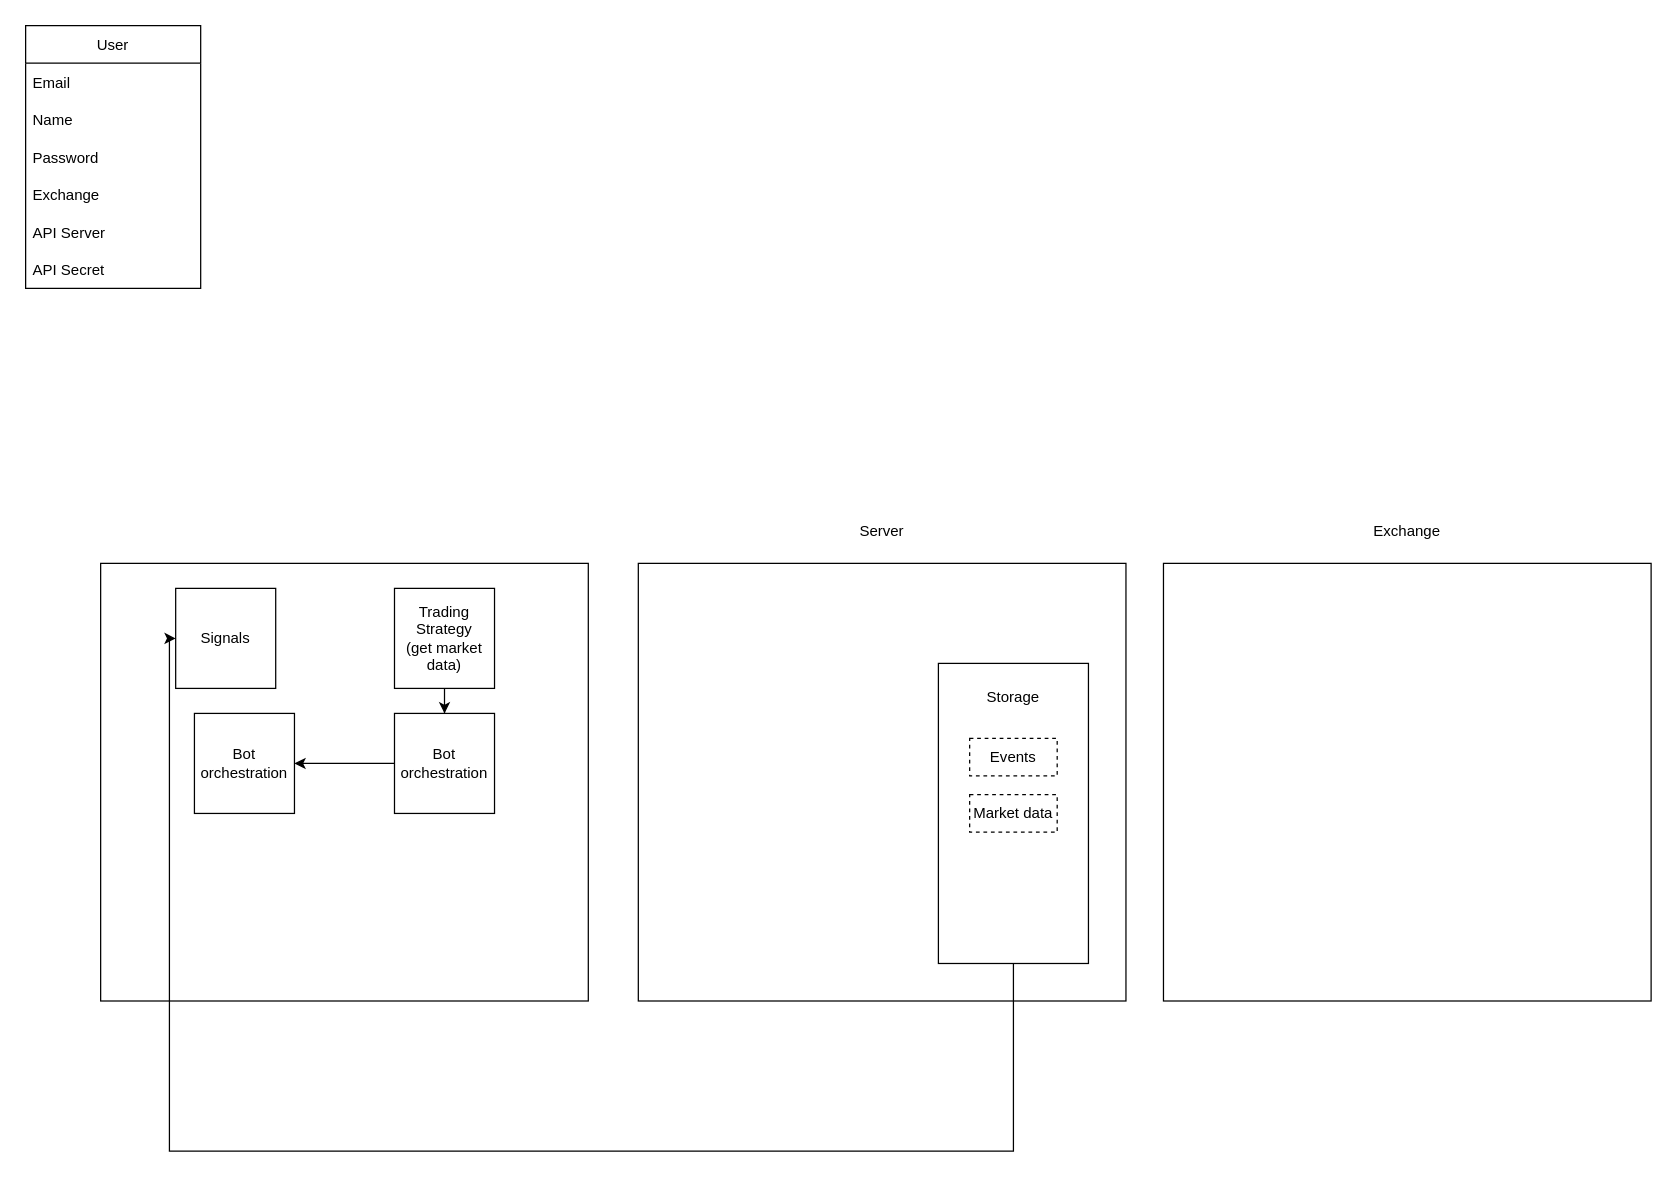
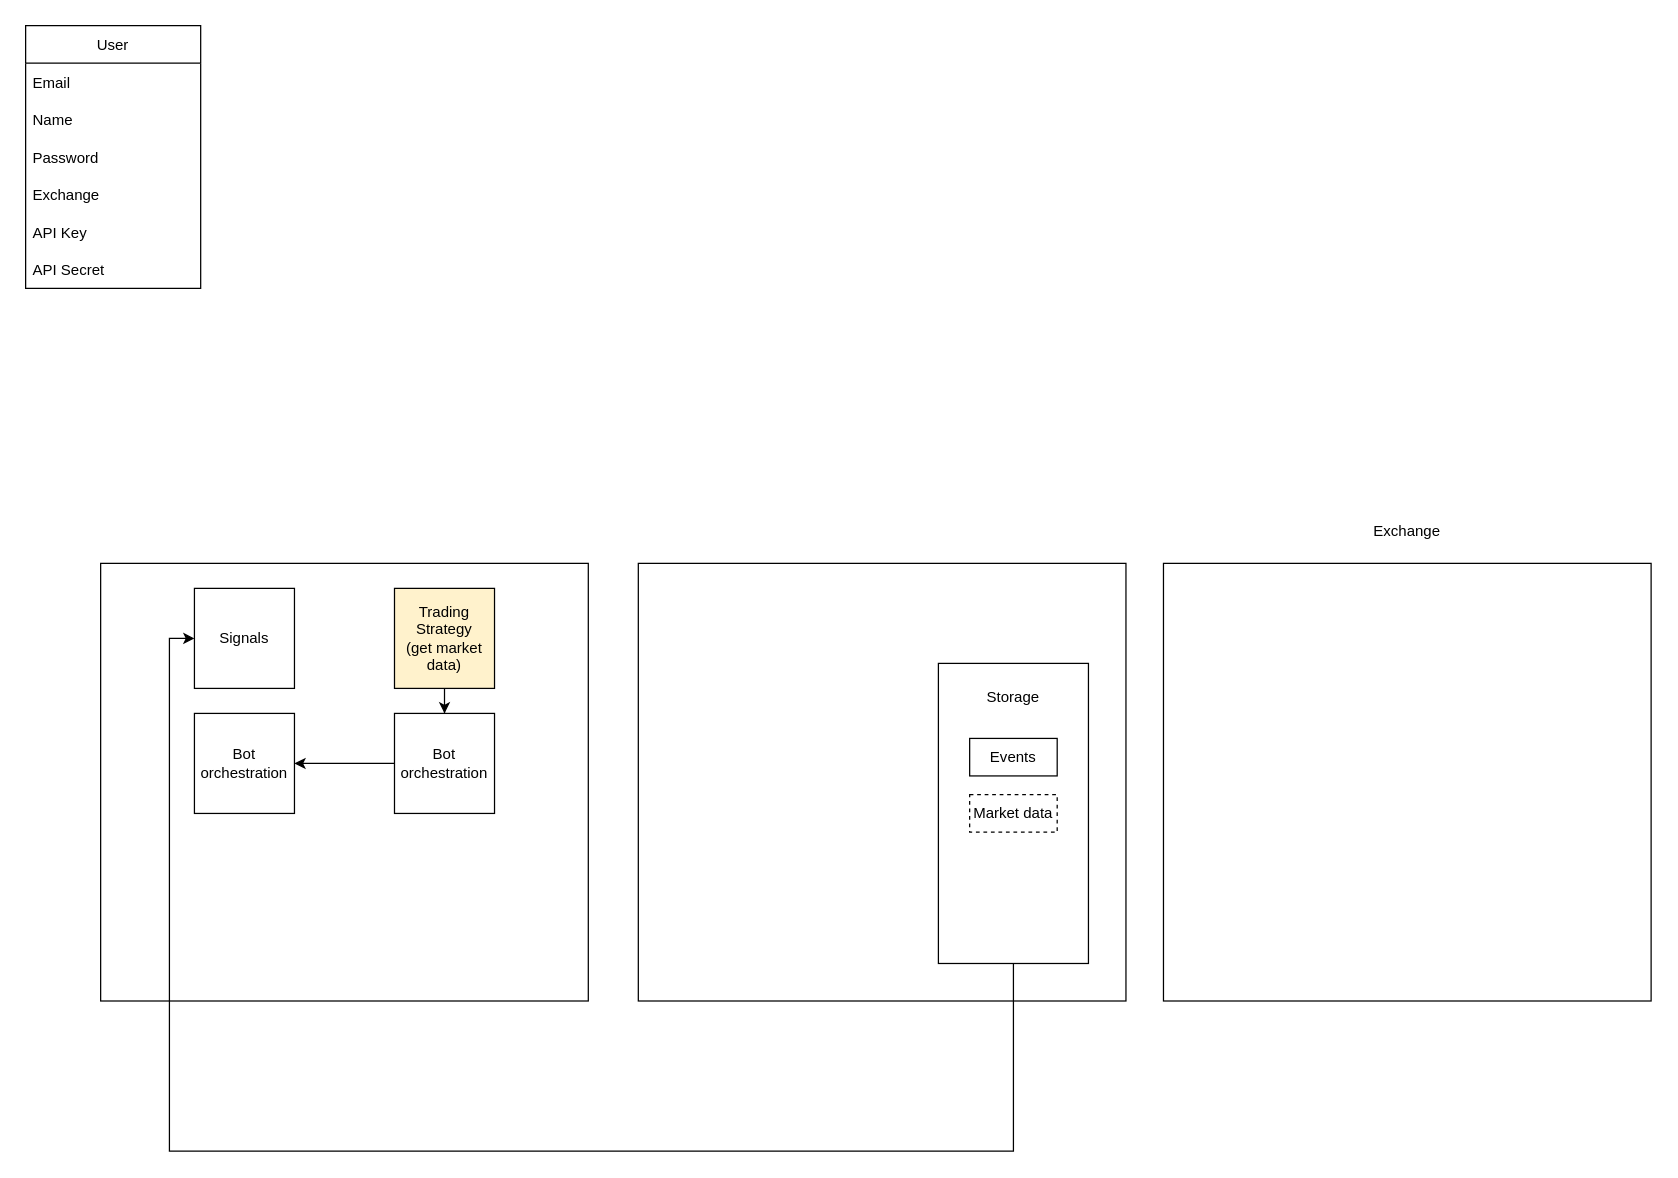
(73, 233) -> (60, 233)
(882, 532) -> none
(226, 638) -> (244, 638)
(444, 638) -> (444, 638)
(1013, 757) -> (1013, 757)
